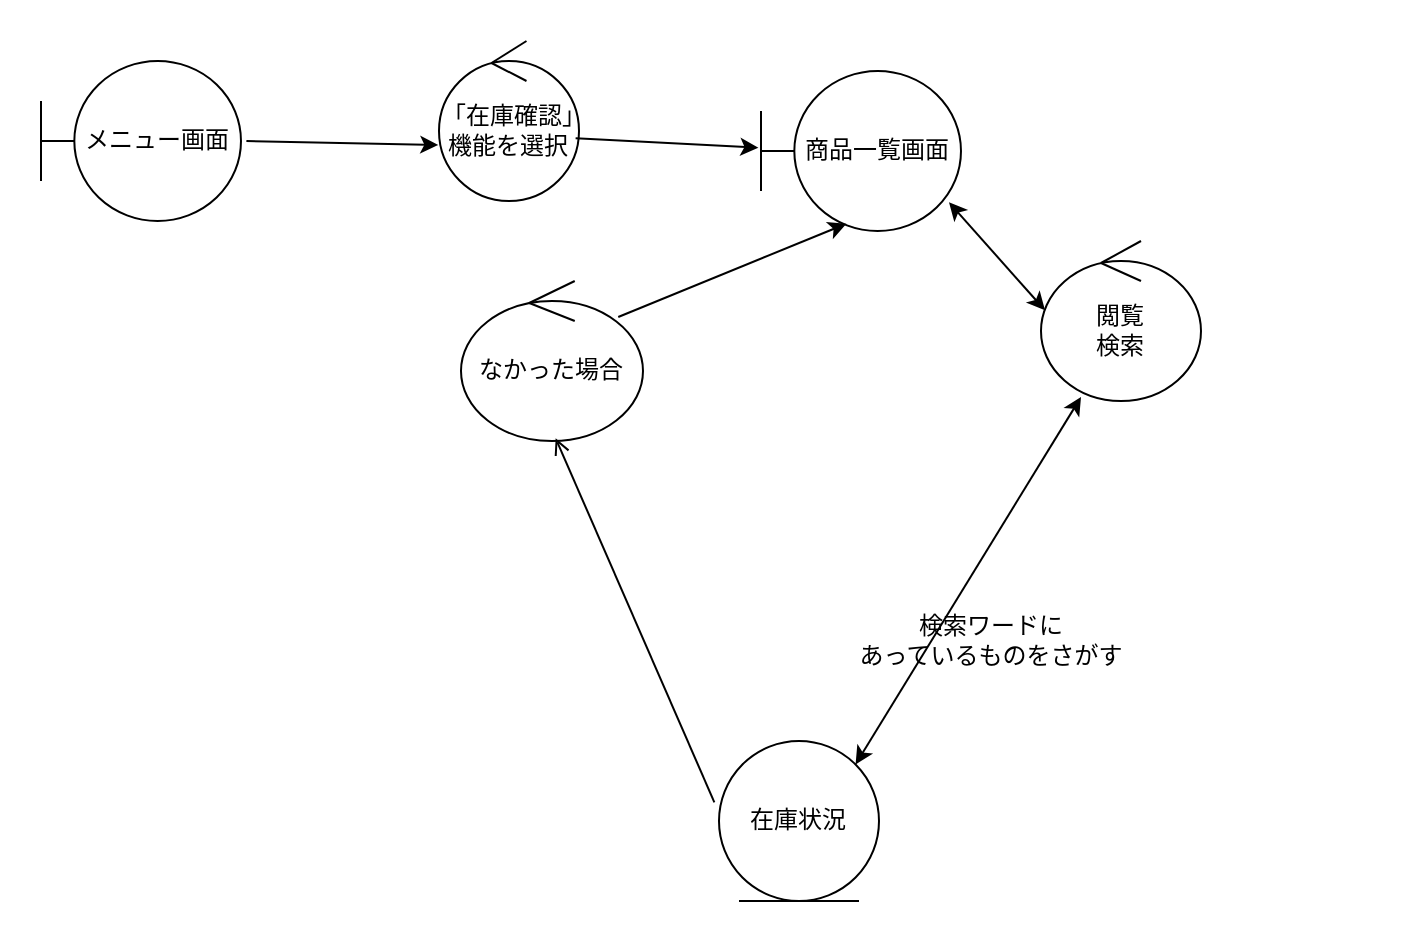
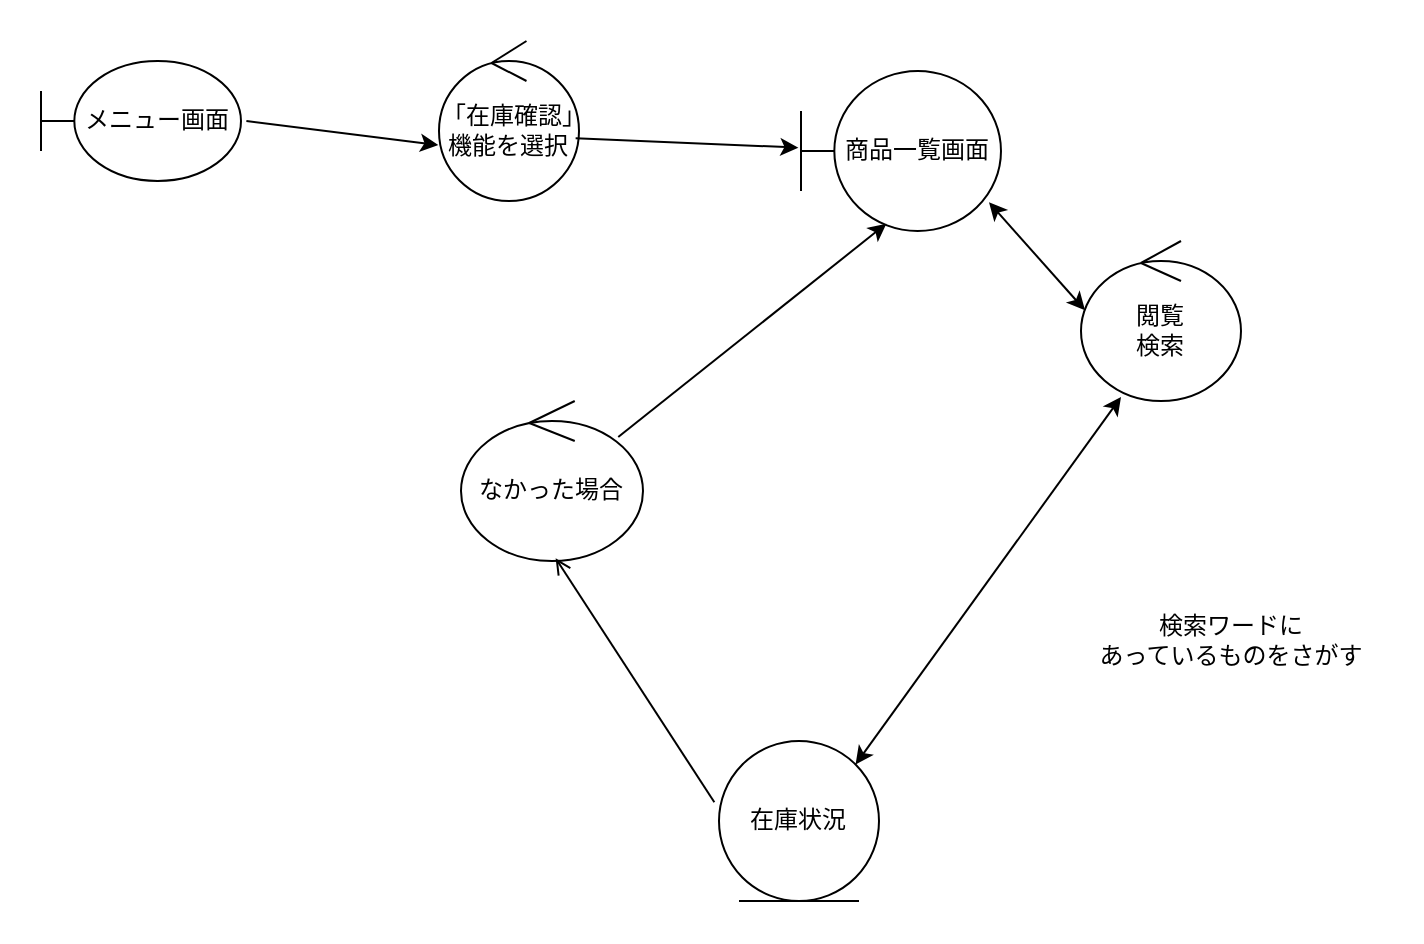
(141, 141) -> (141, 121)
(861, 151) -> (901, 151)
(1121, 321) -> (1161, 321)
(552, 361) -> (552, 481)
(991, 641) -> (1231, 641)
